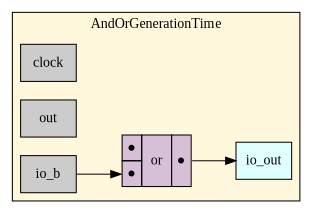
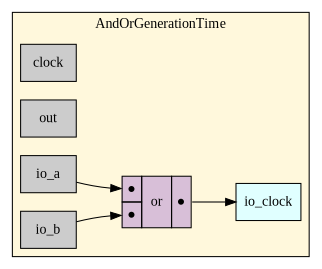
(264, 161) -> (268, 202)
none -> (48, 174)
